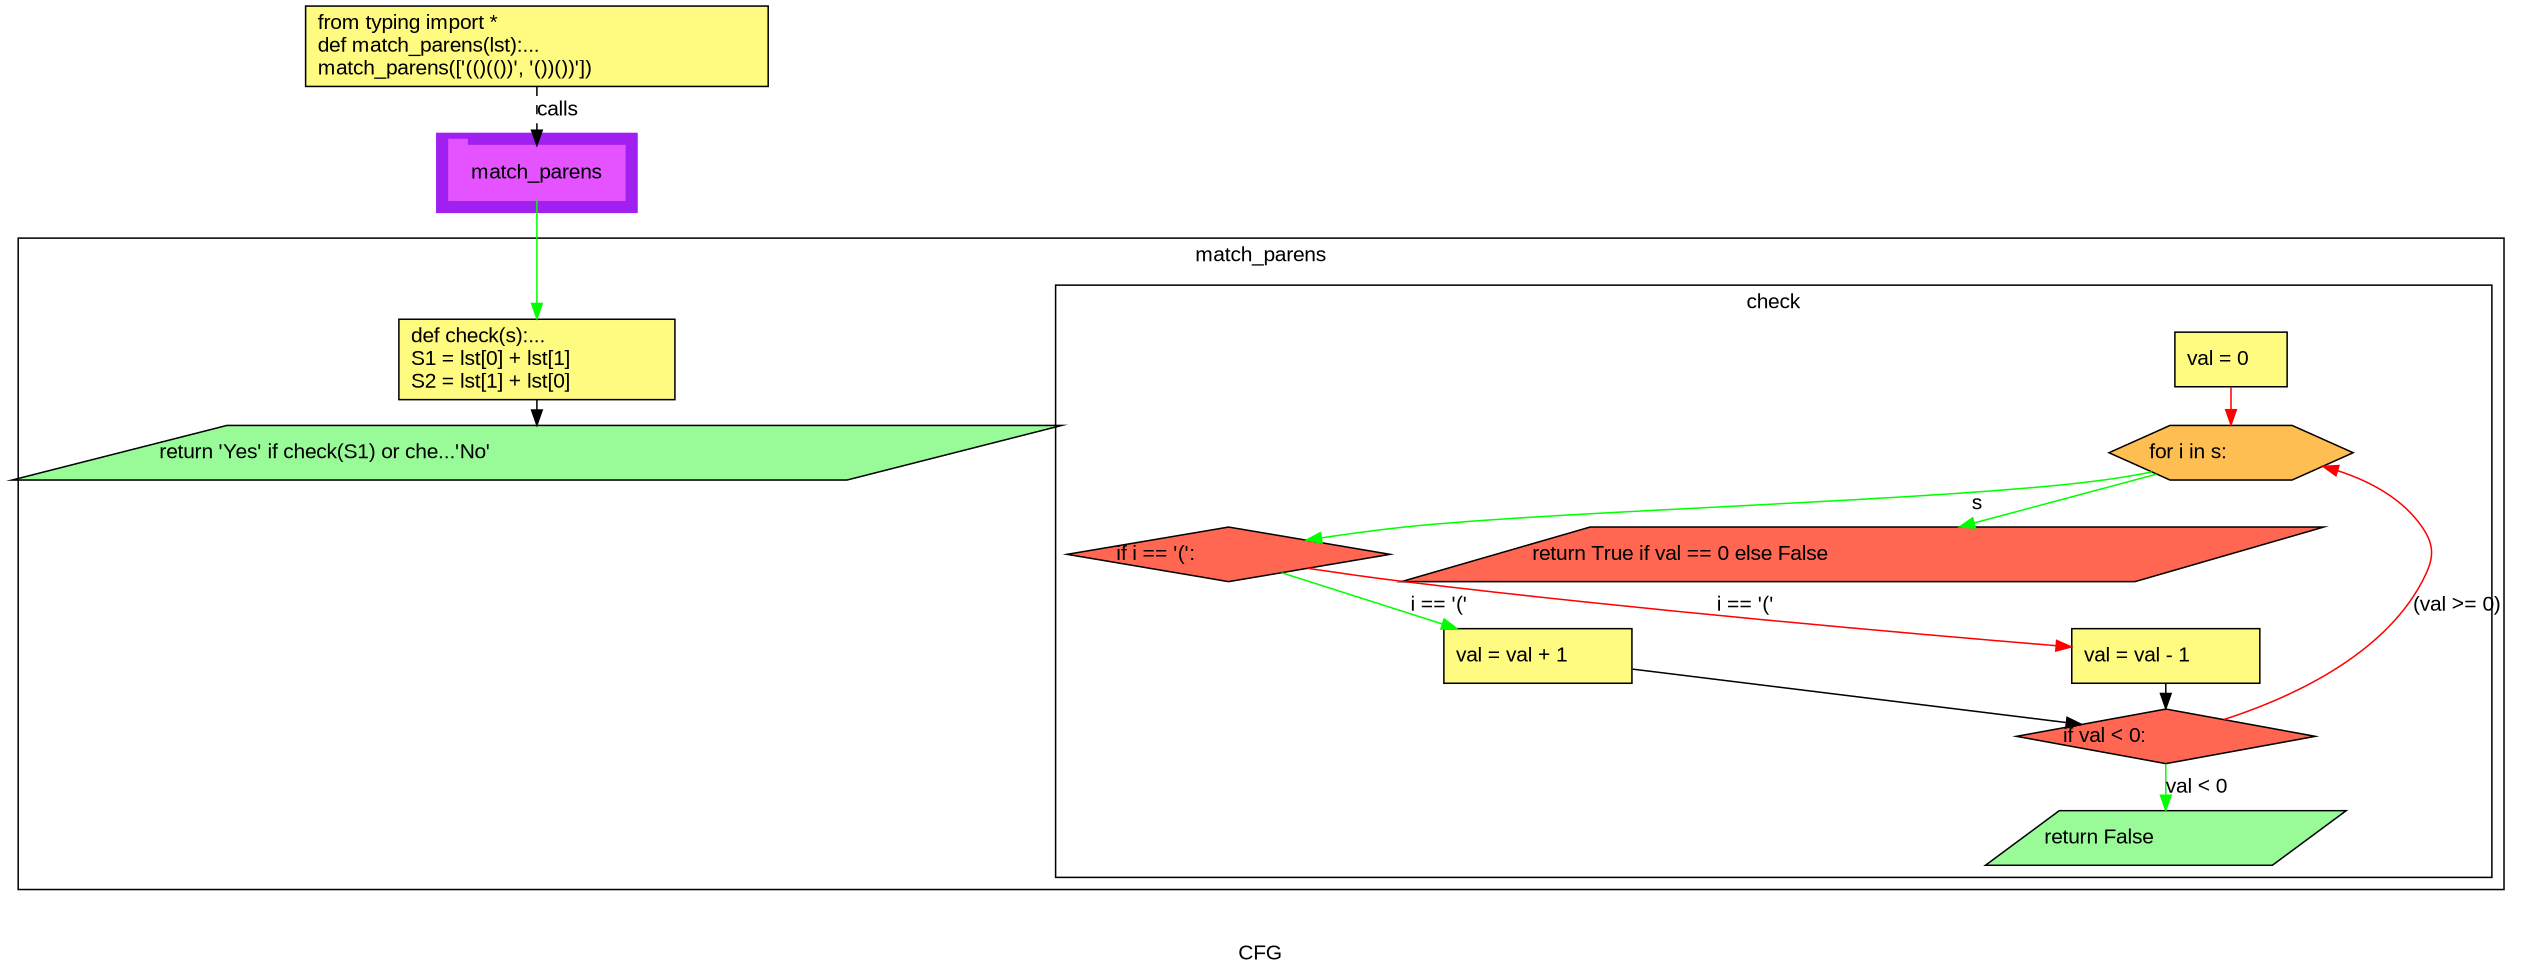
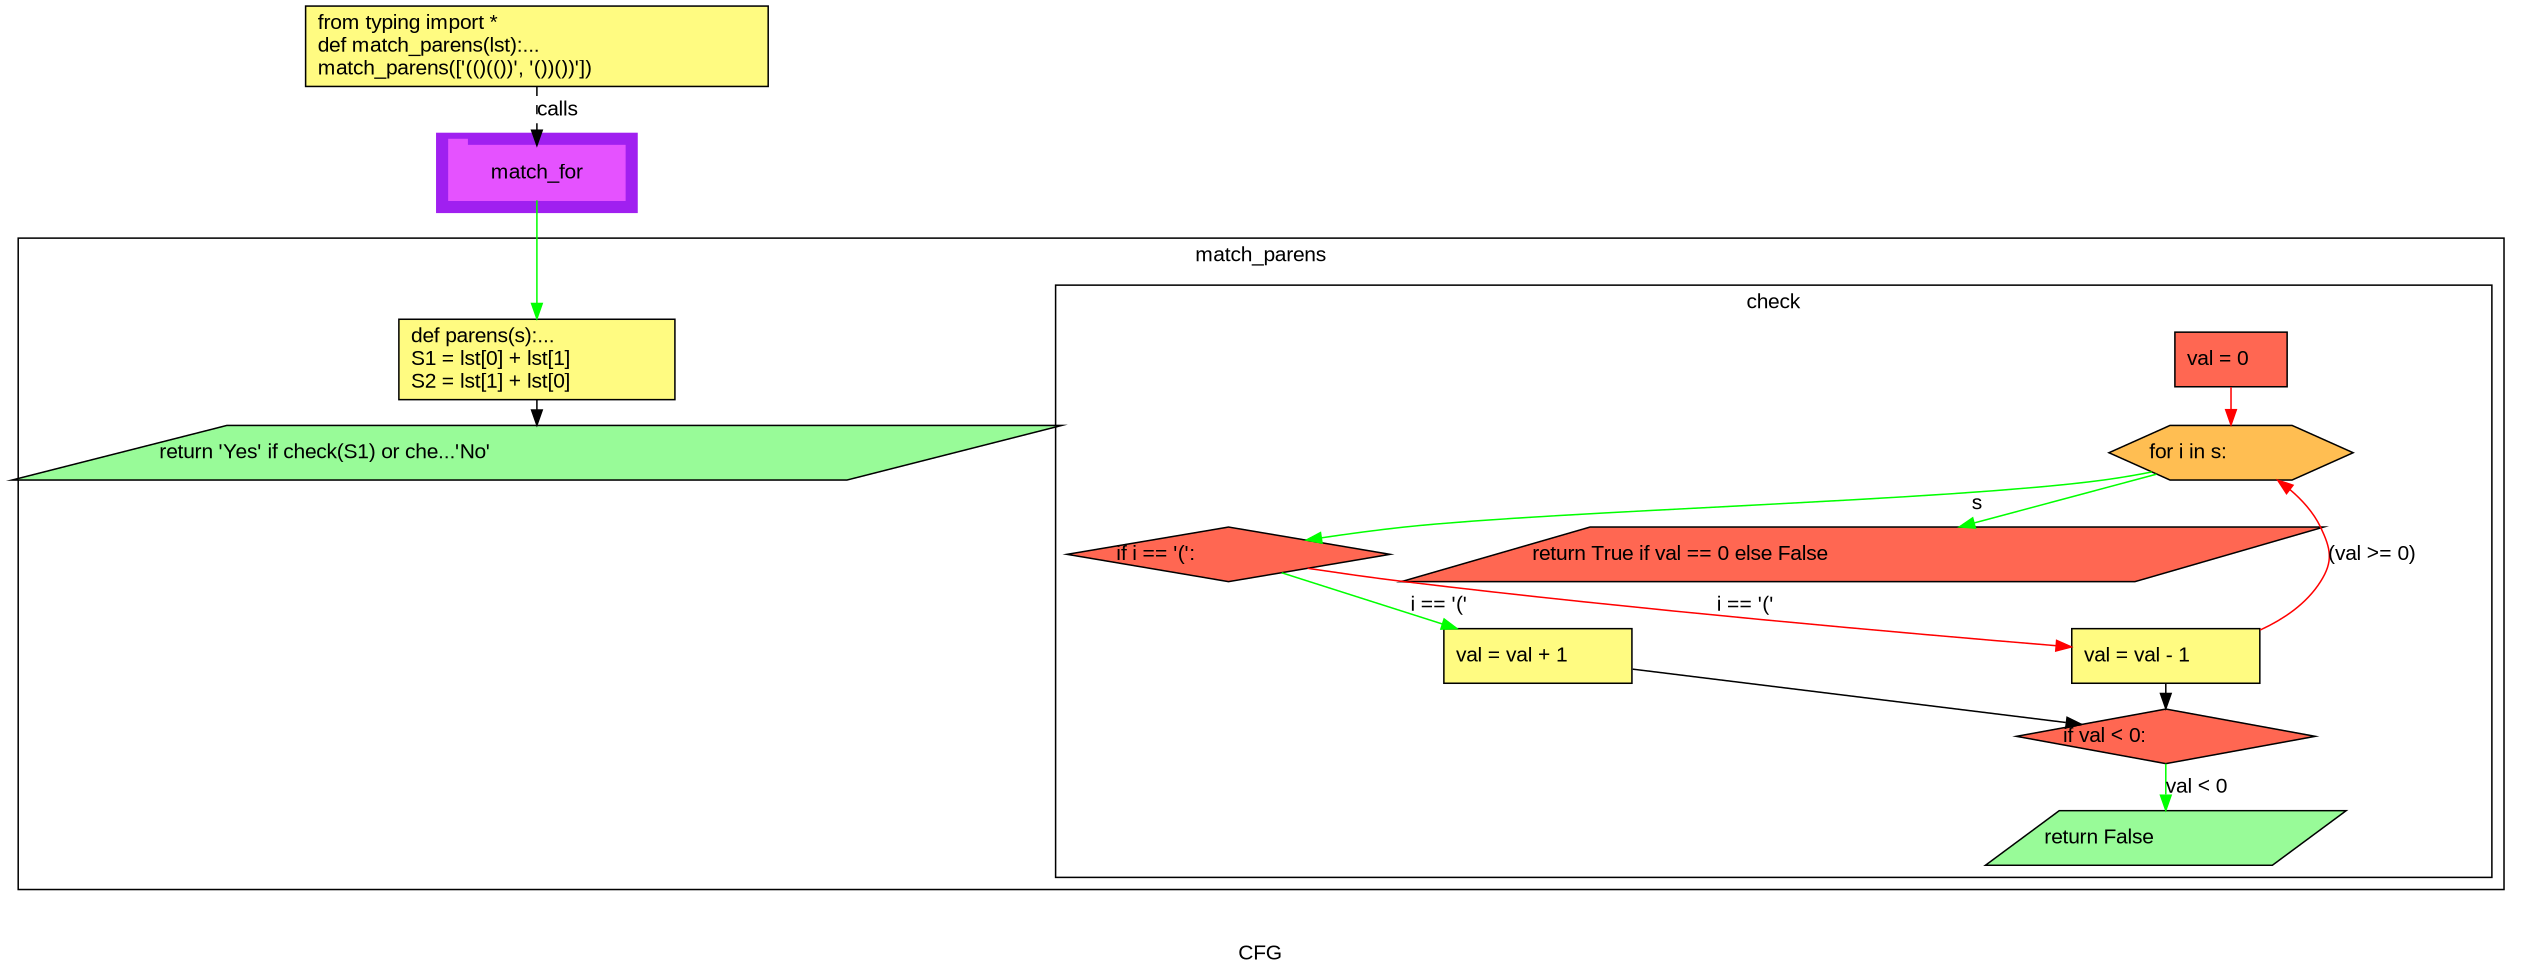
(537, 173) -> (537, 173)
(537, 359) -> (537, 359)
(2231, 359) -> (2231, 359)
(2397, 616) -> (2327, 569)
